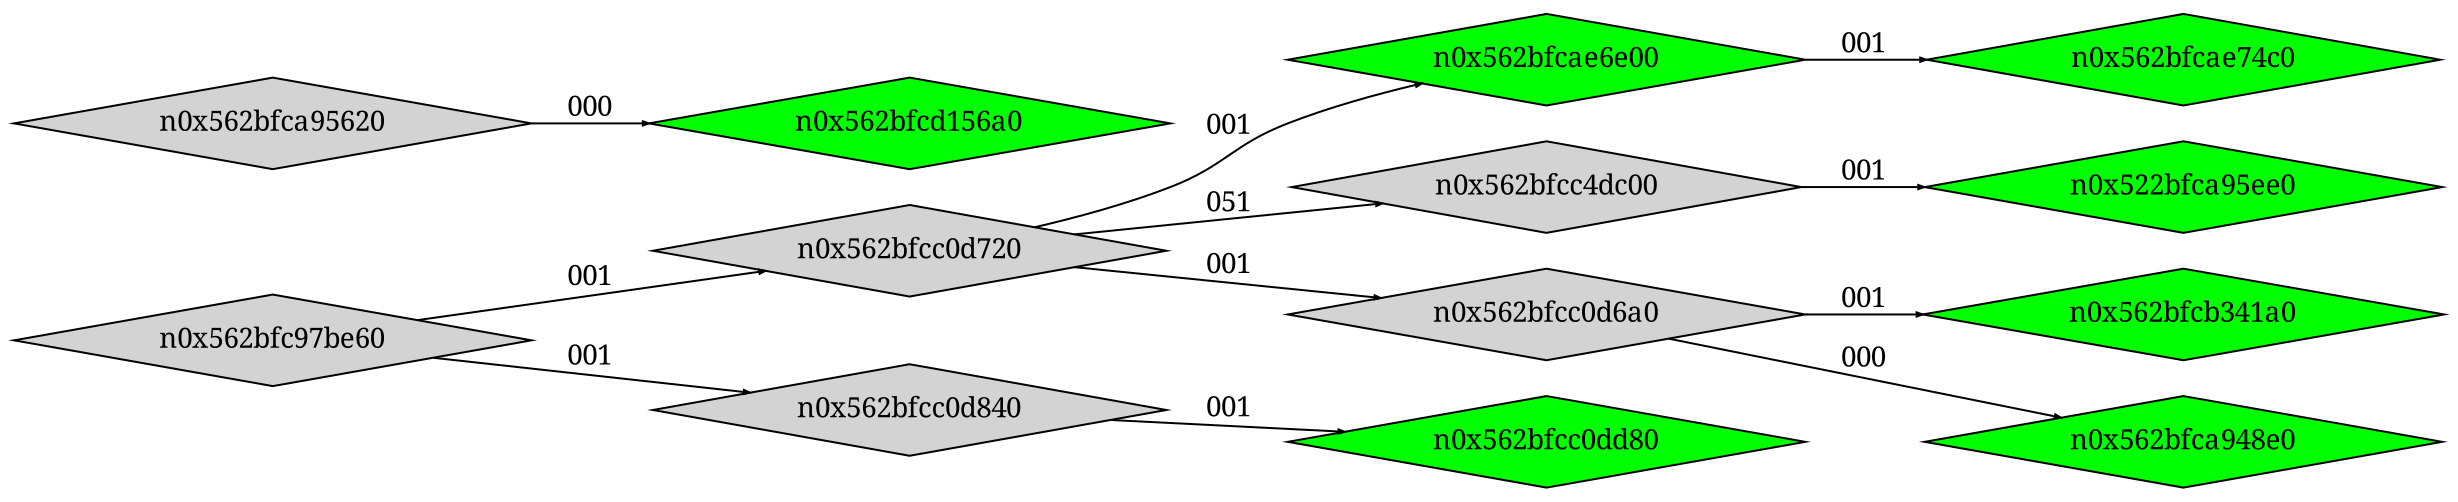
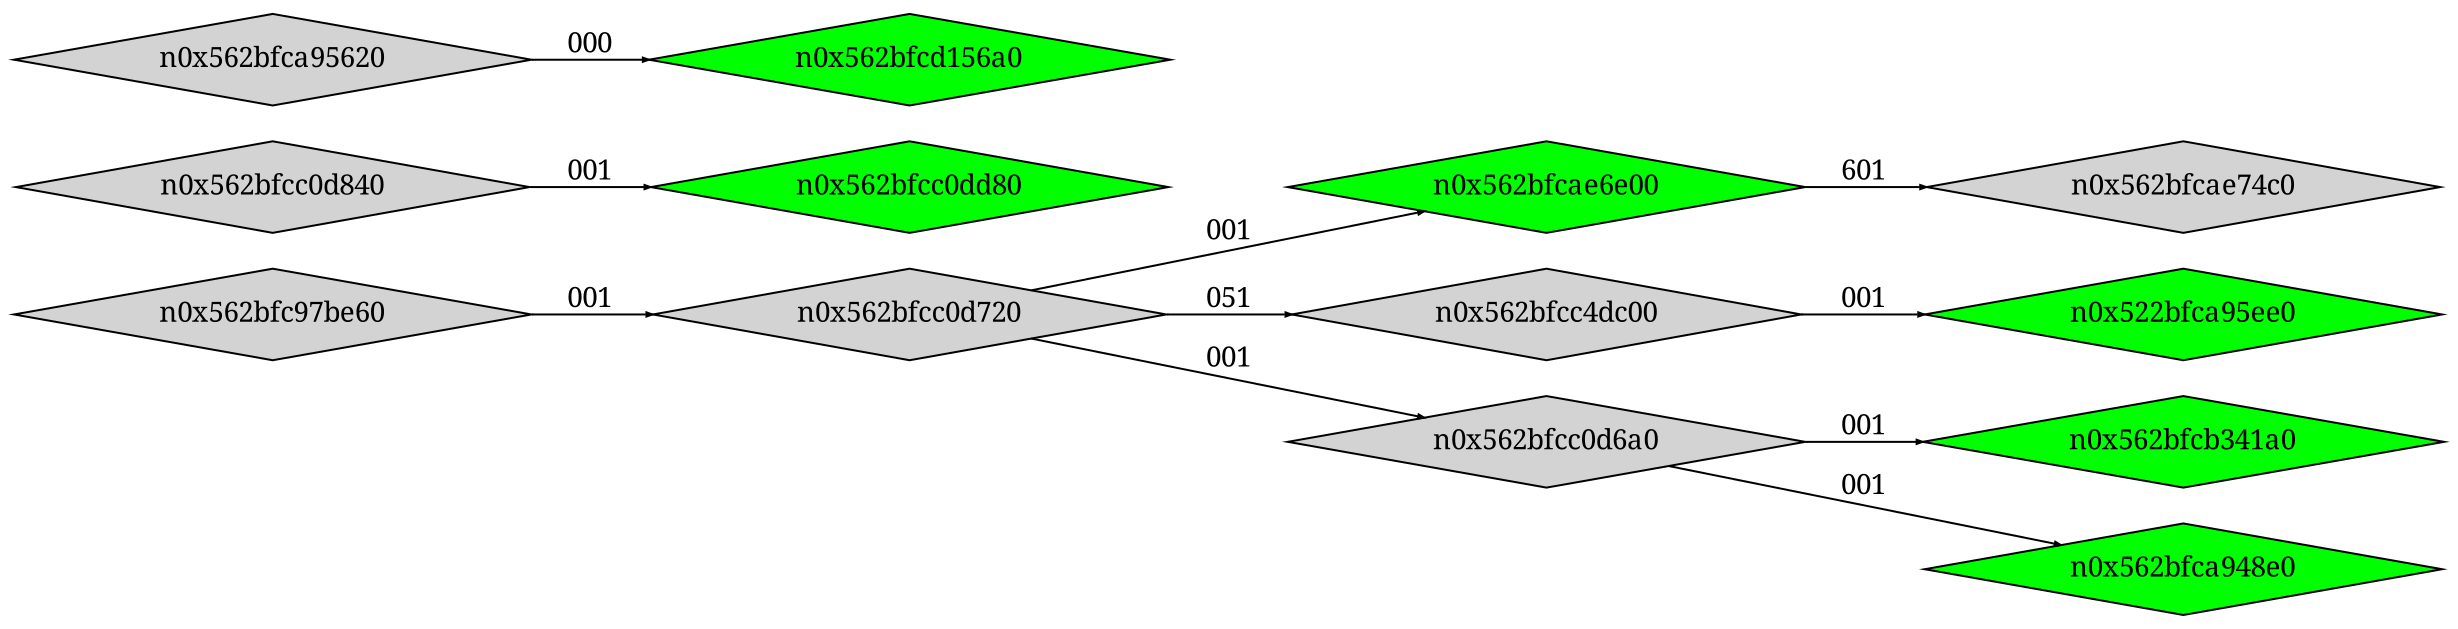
(1864, 45) -> (1864, 172)
(2183, 60) -> (2183, 187)
(1864, 359) -> (1864, 487)
(588, 375) -> none
